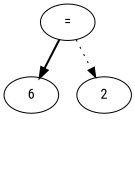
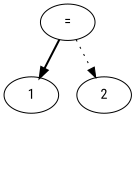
(31, 95) -> (31, 95)
